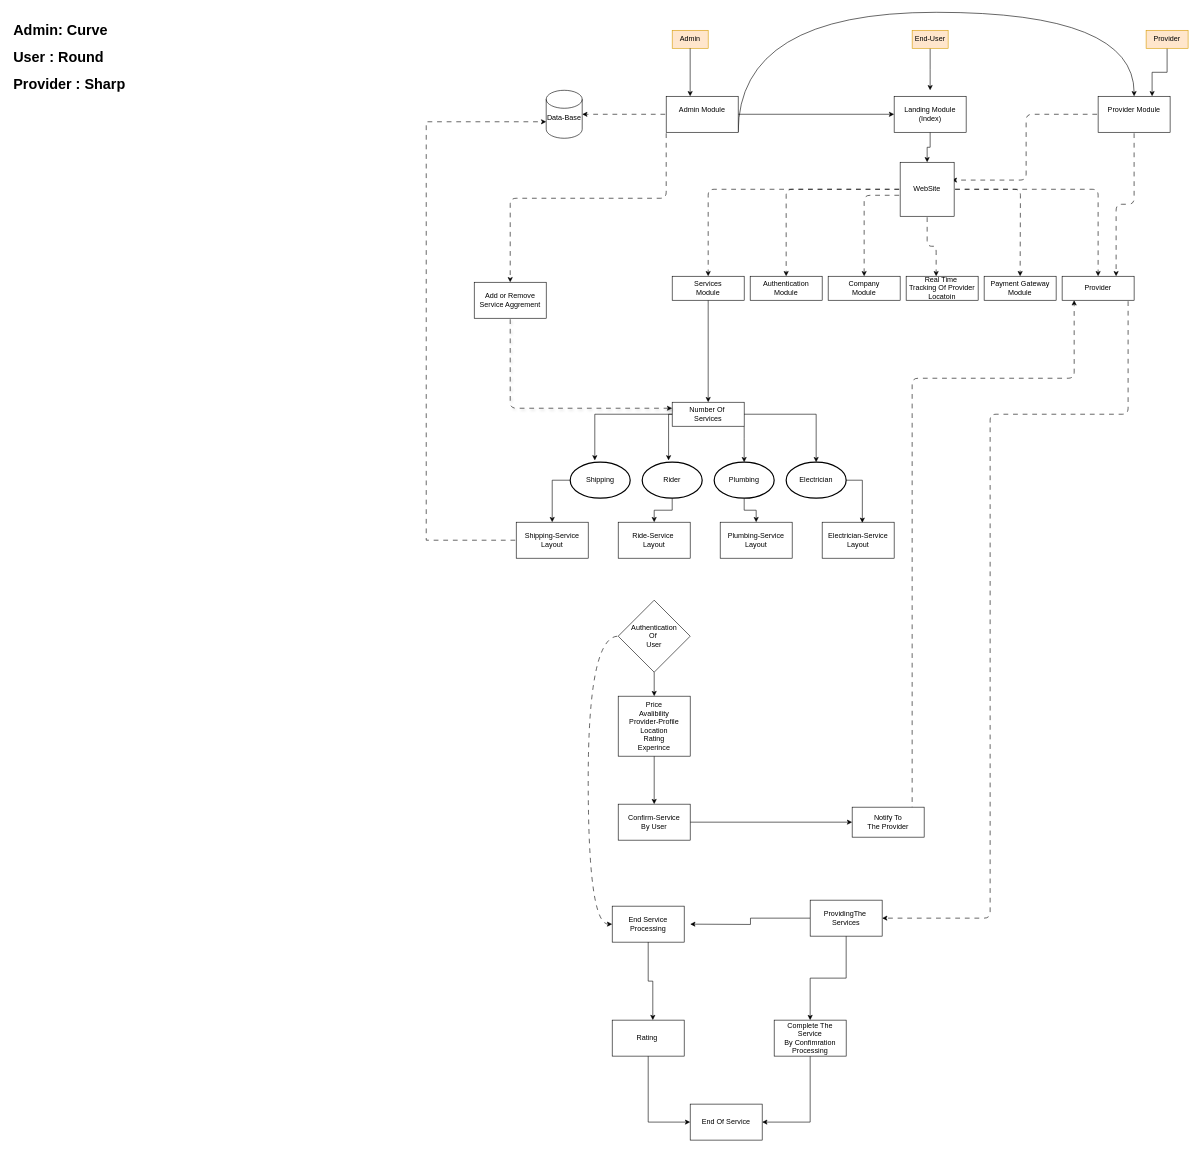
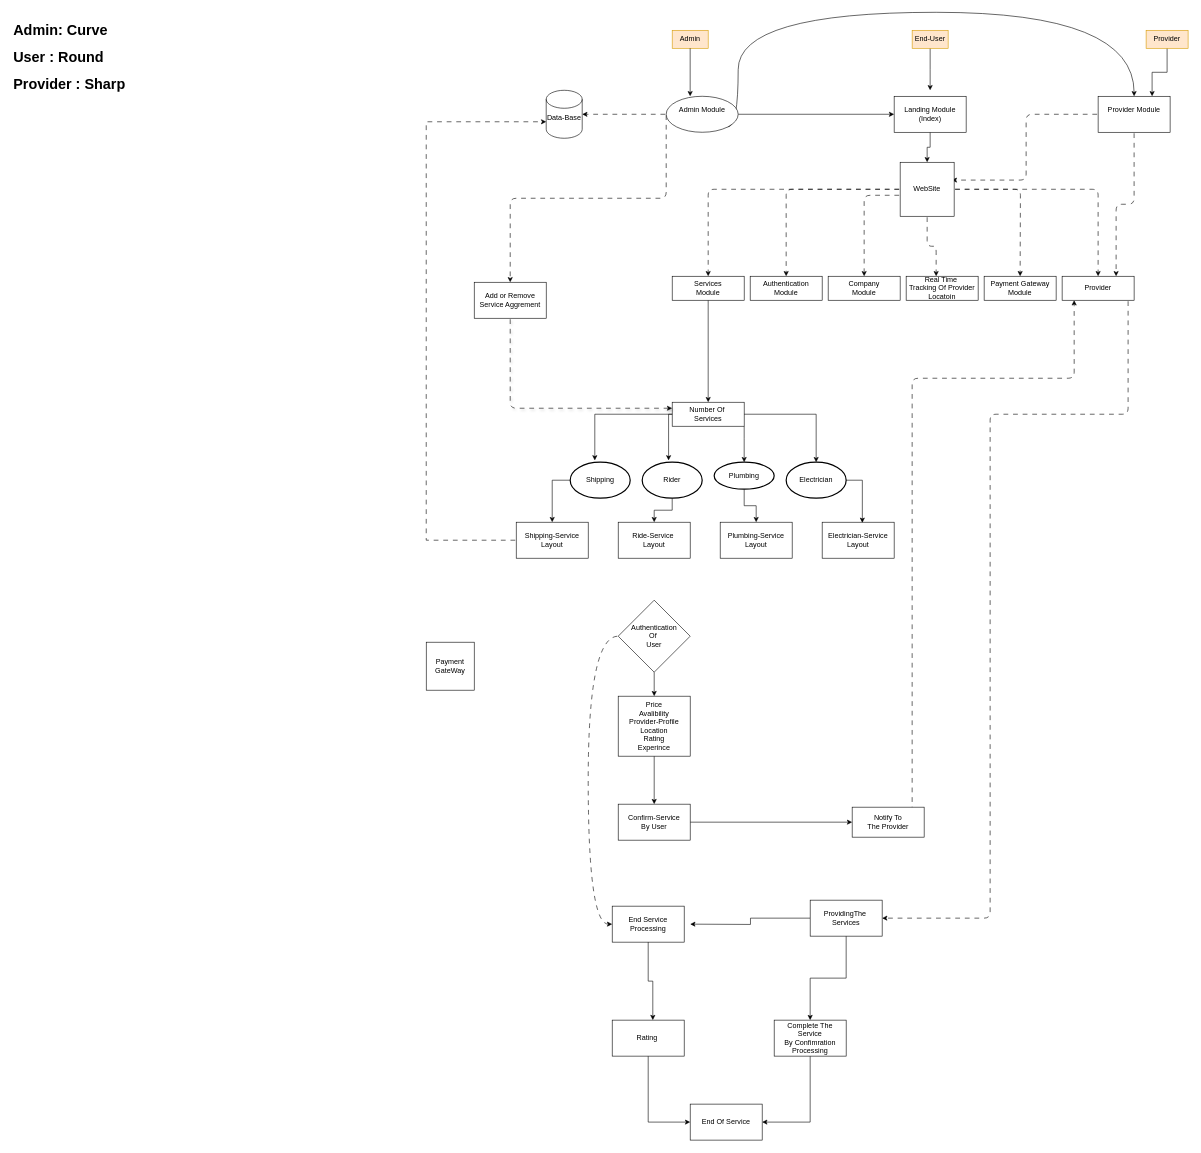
(702, 114) -> (702, 114)
(744, 480) -> (744, 476)
none -> (450, 666)
